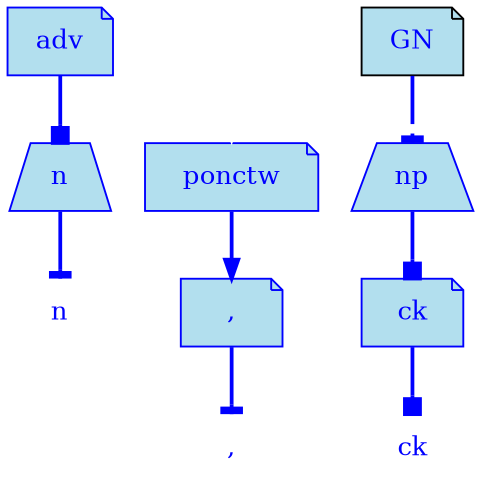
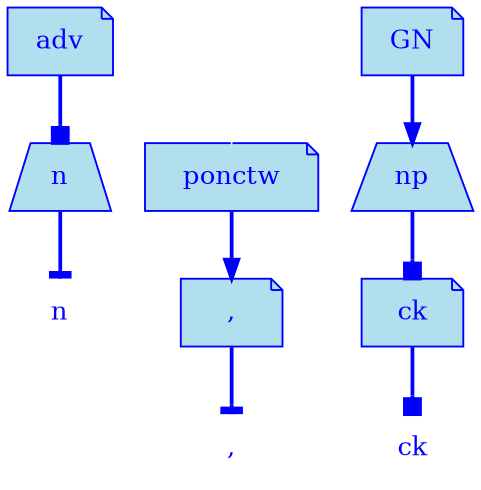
(412, 41) -> (412, 41)
(412, 100) -> (412, 100)
